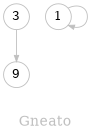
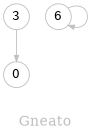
(58, 17) -> (58, 17)
(16, 75) -> (16, 75)
